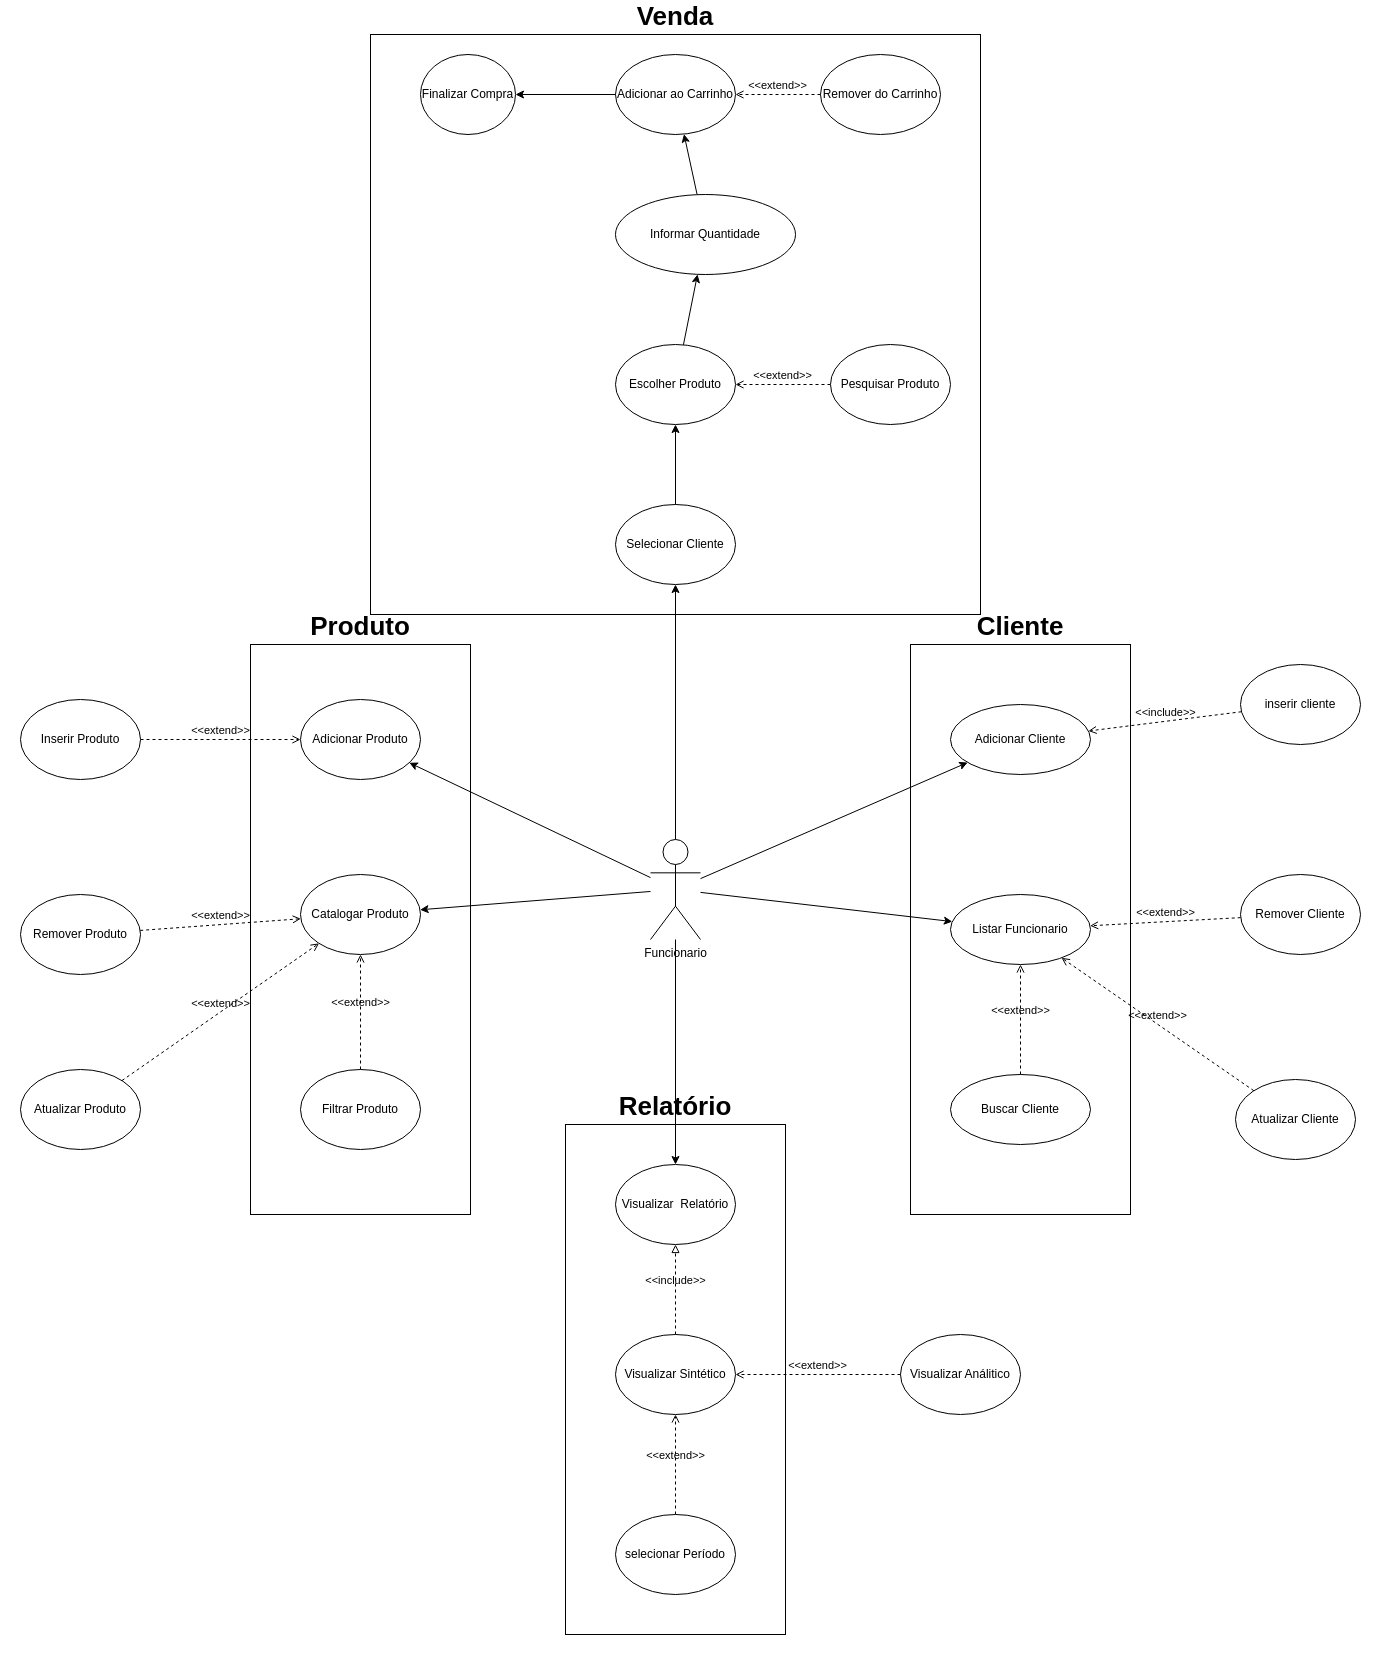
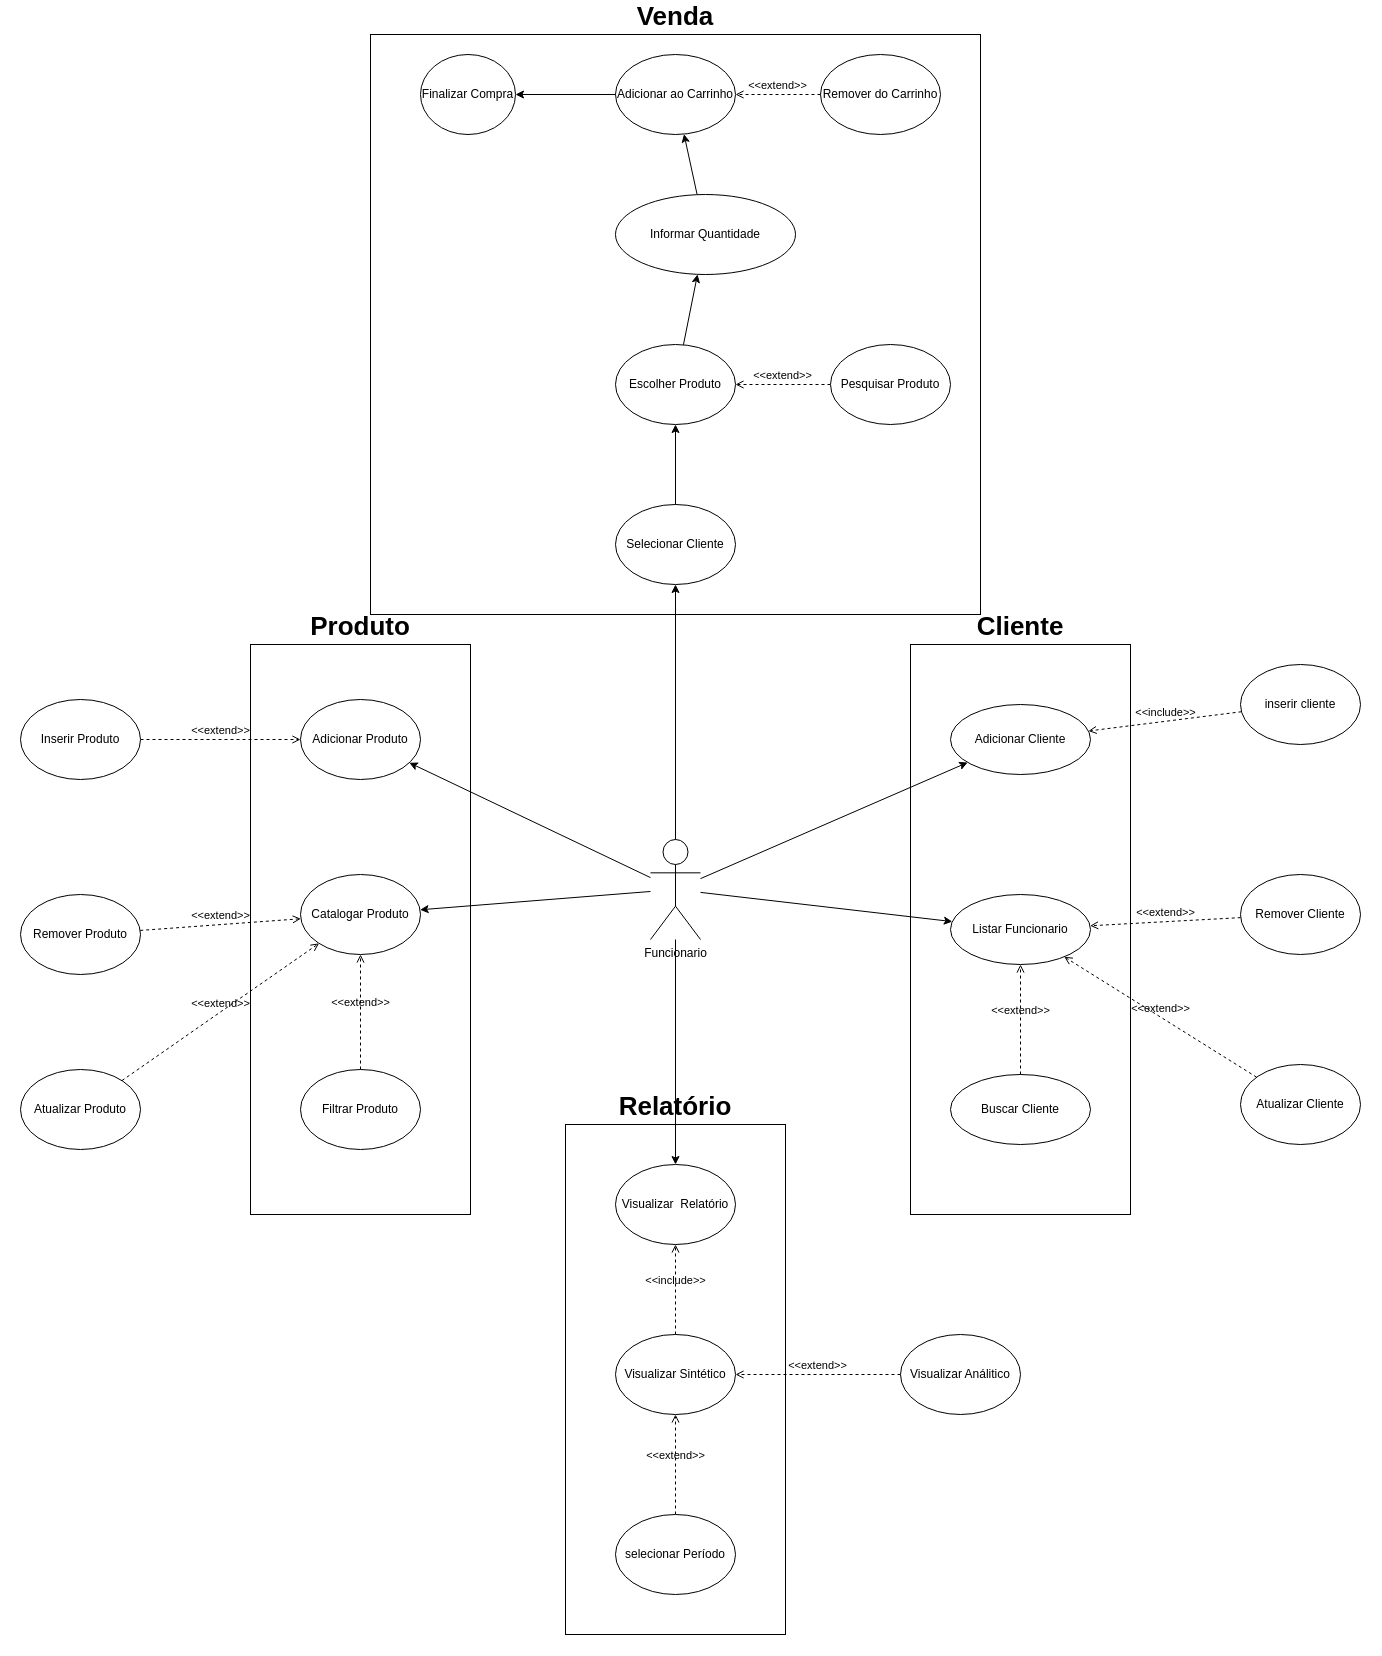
(1296, 1120) -> (1301, 1105)
(676, 1254) -> (676, 1251)
